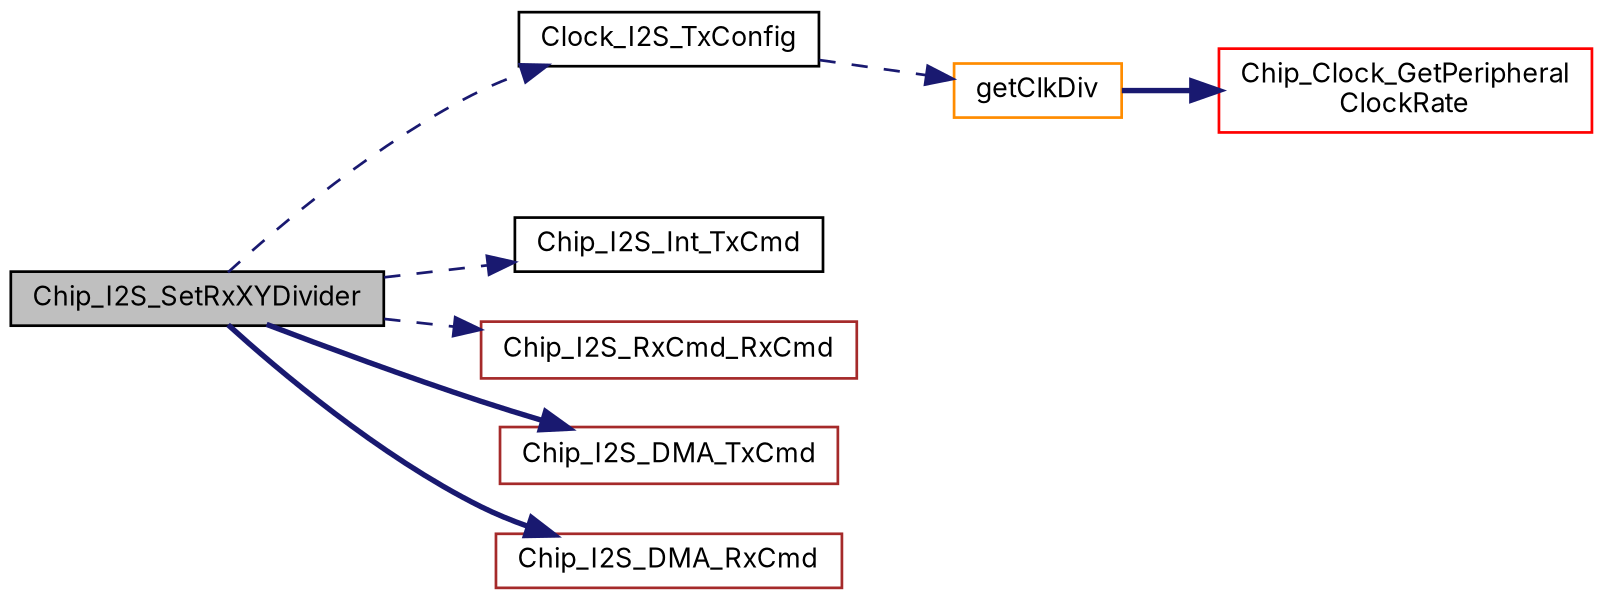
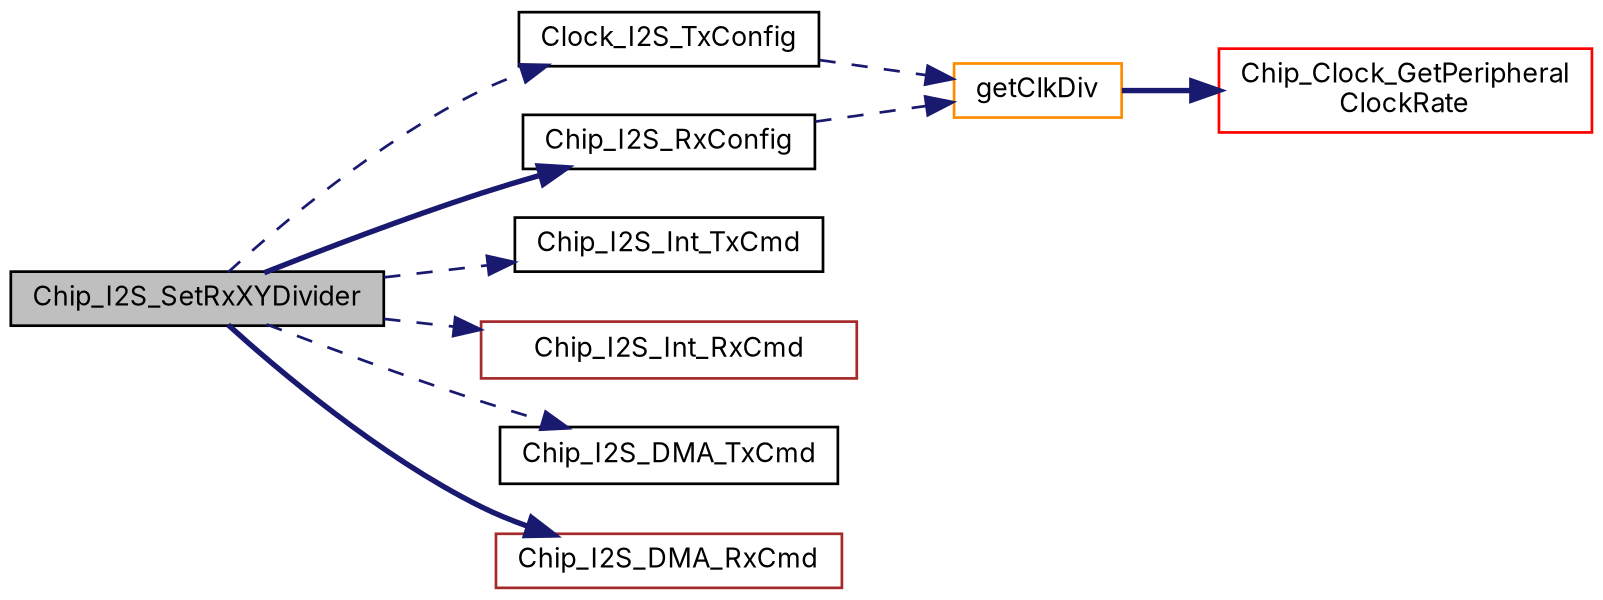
none -> (669, 142)
(669, 350) -> (669, 350)
(404, 375) -> (404, 375)
(669, 455) -> (669, 455)
